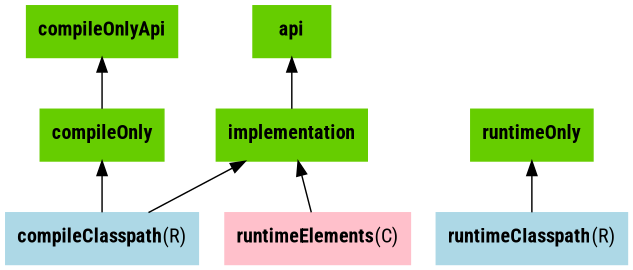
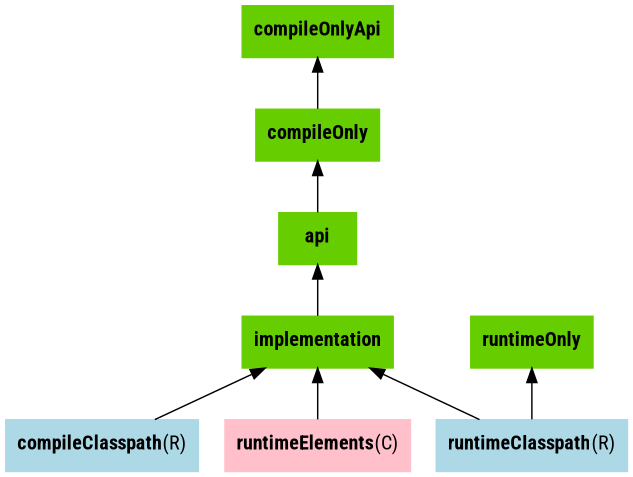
(102, 194) -> (318, 194)
none -> (431, 397)
